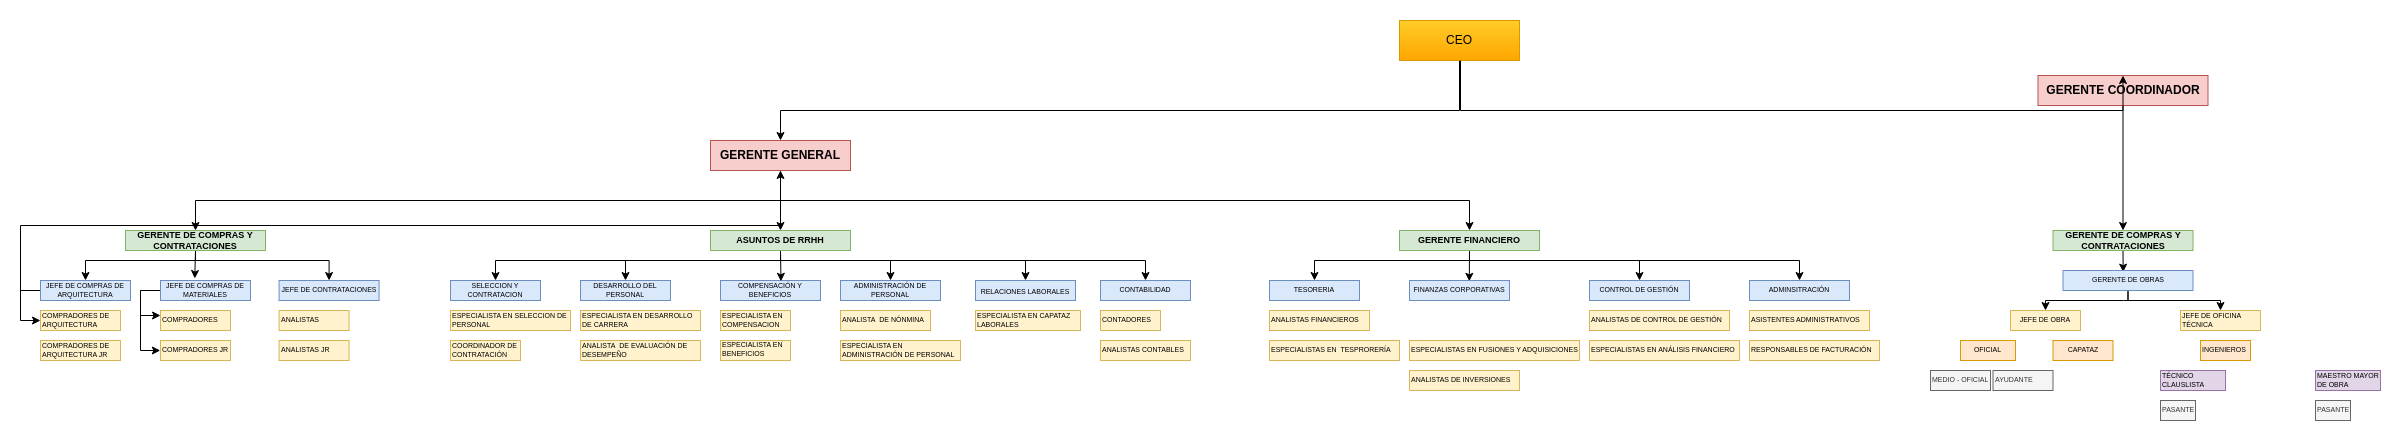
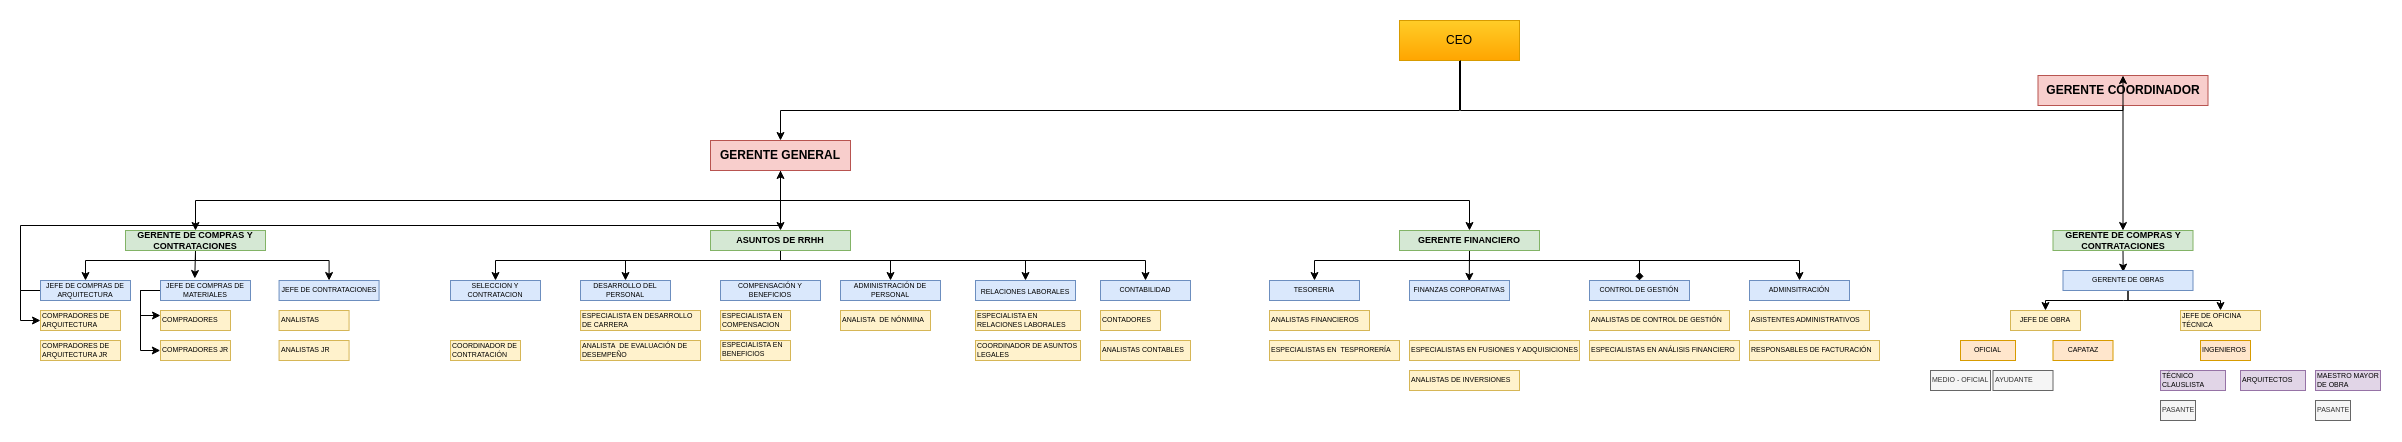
(781, 268) -> none
(1640, 272) -> (1640, 271)
(511, 321) -> none
(1029, 321) -> (1029, 321)
(901, 351) -> none
none -> (1028, 351)
none -> (2273, 381)
